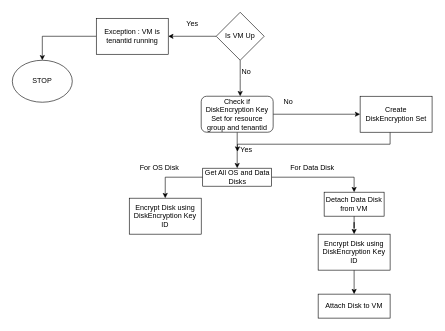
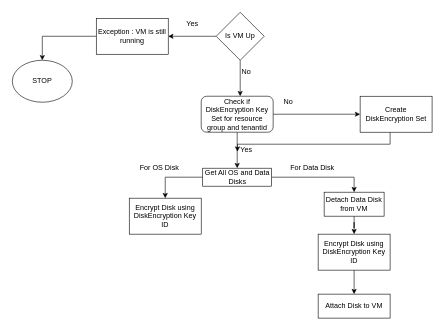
(132, 36) -> (132, 36)
